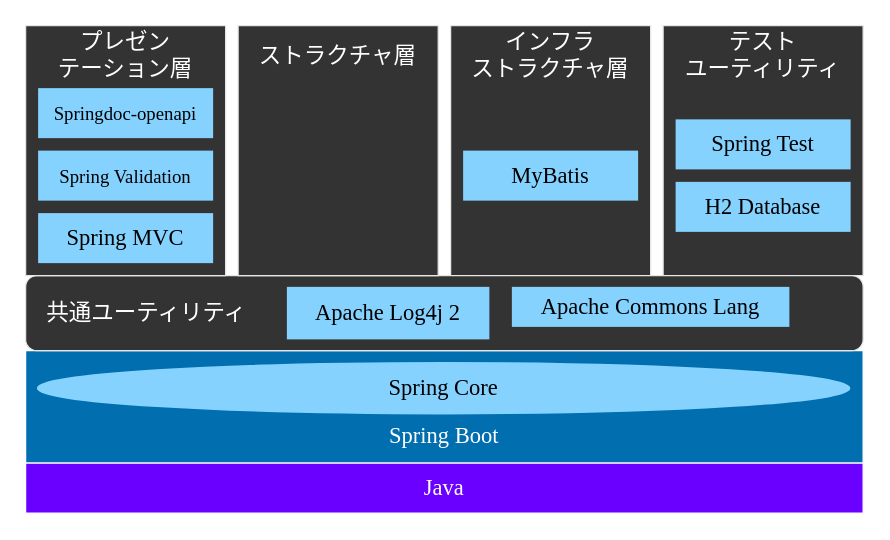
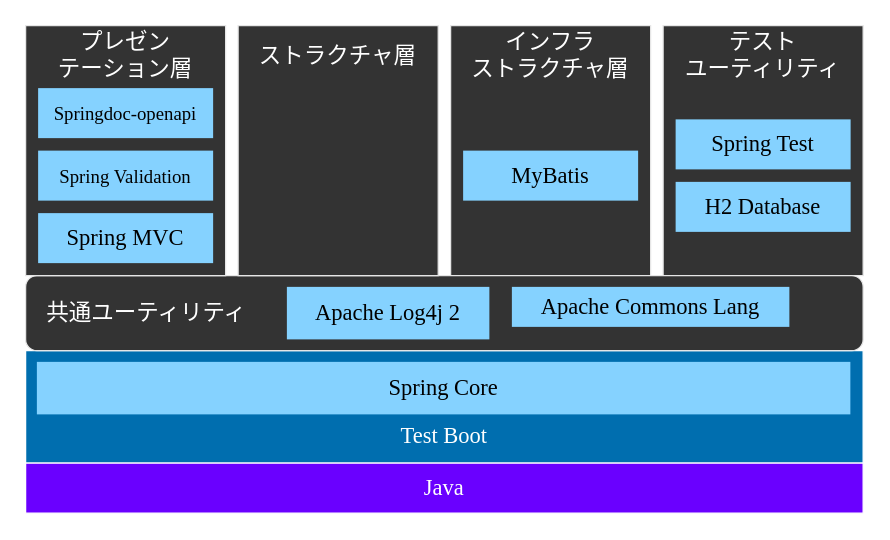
(444, 388) -> (444, 388)
(444, 436) -> (444, 436)
